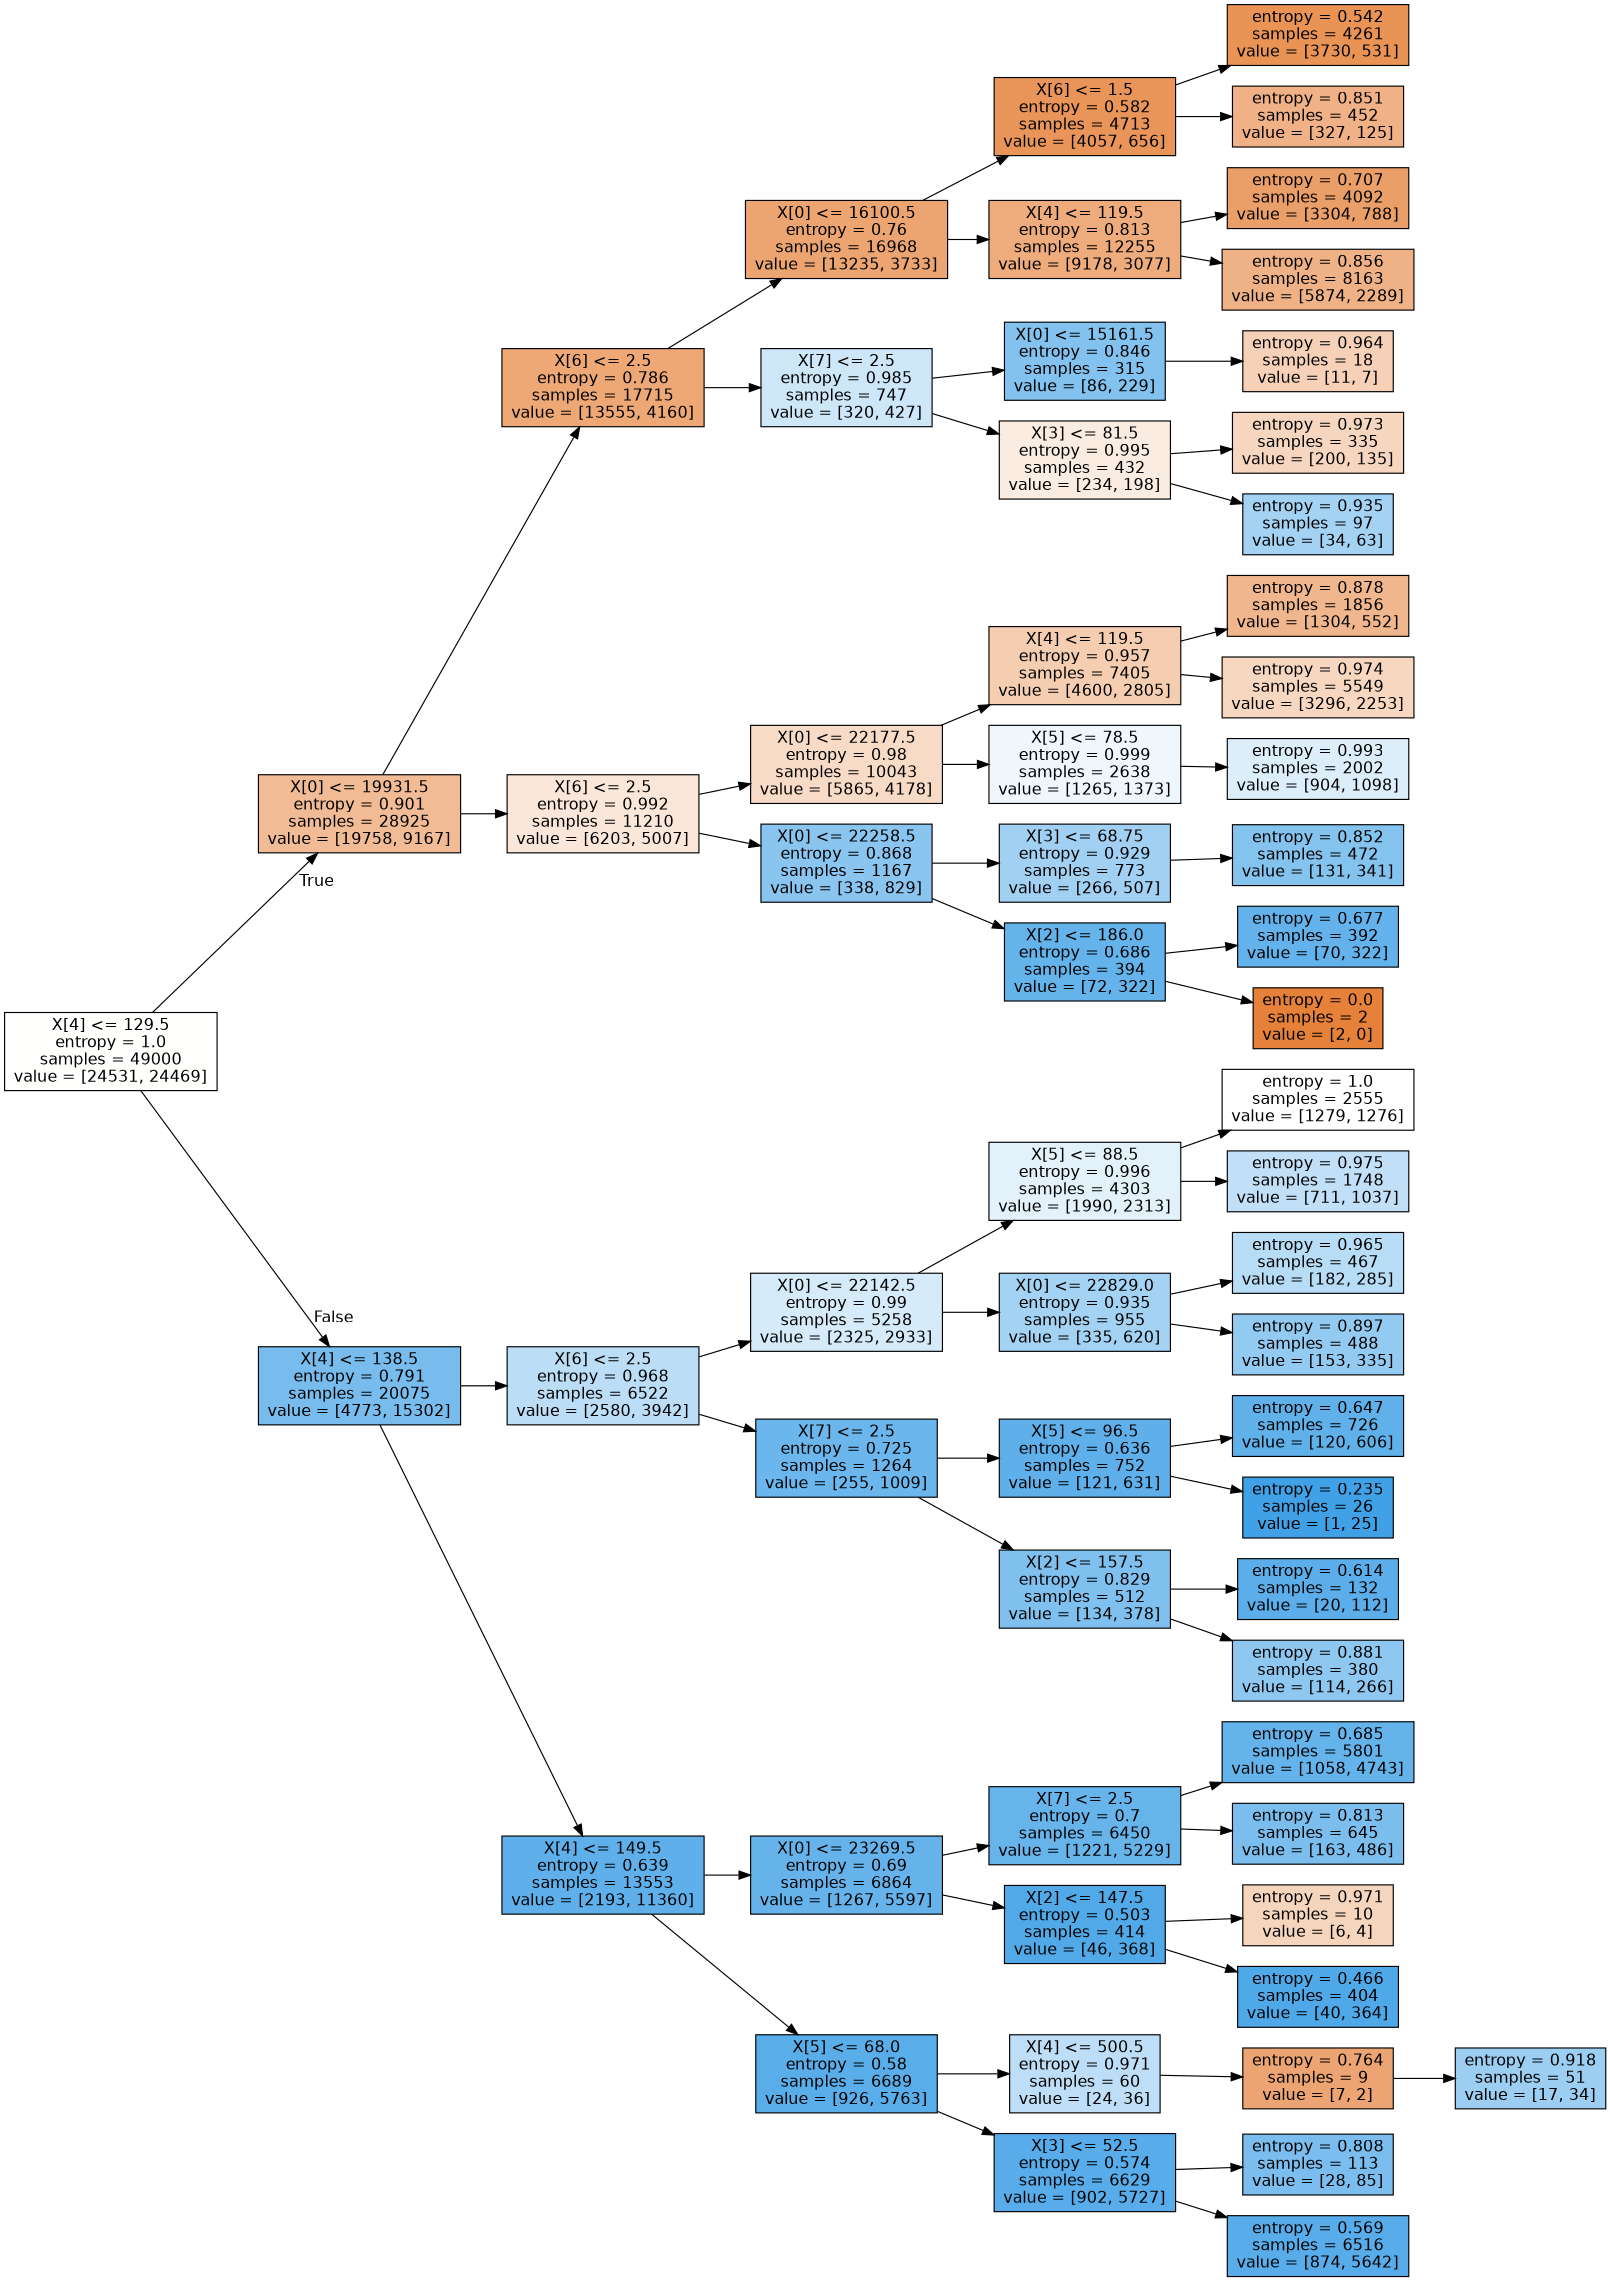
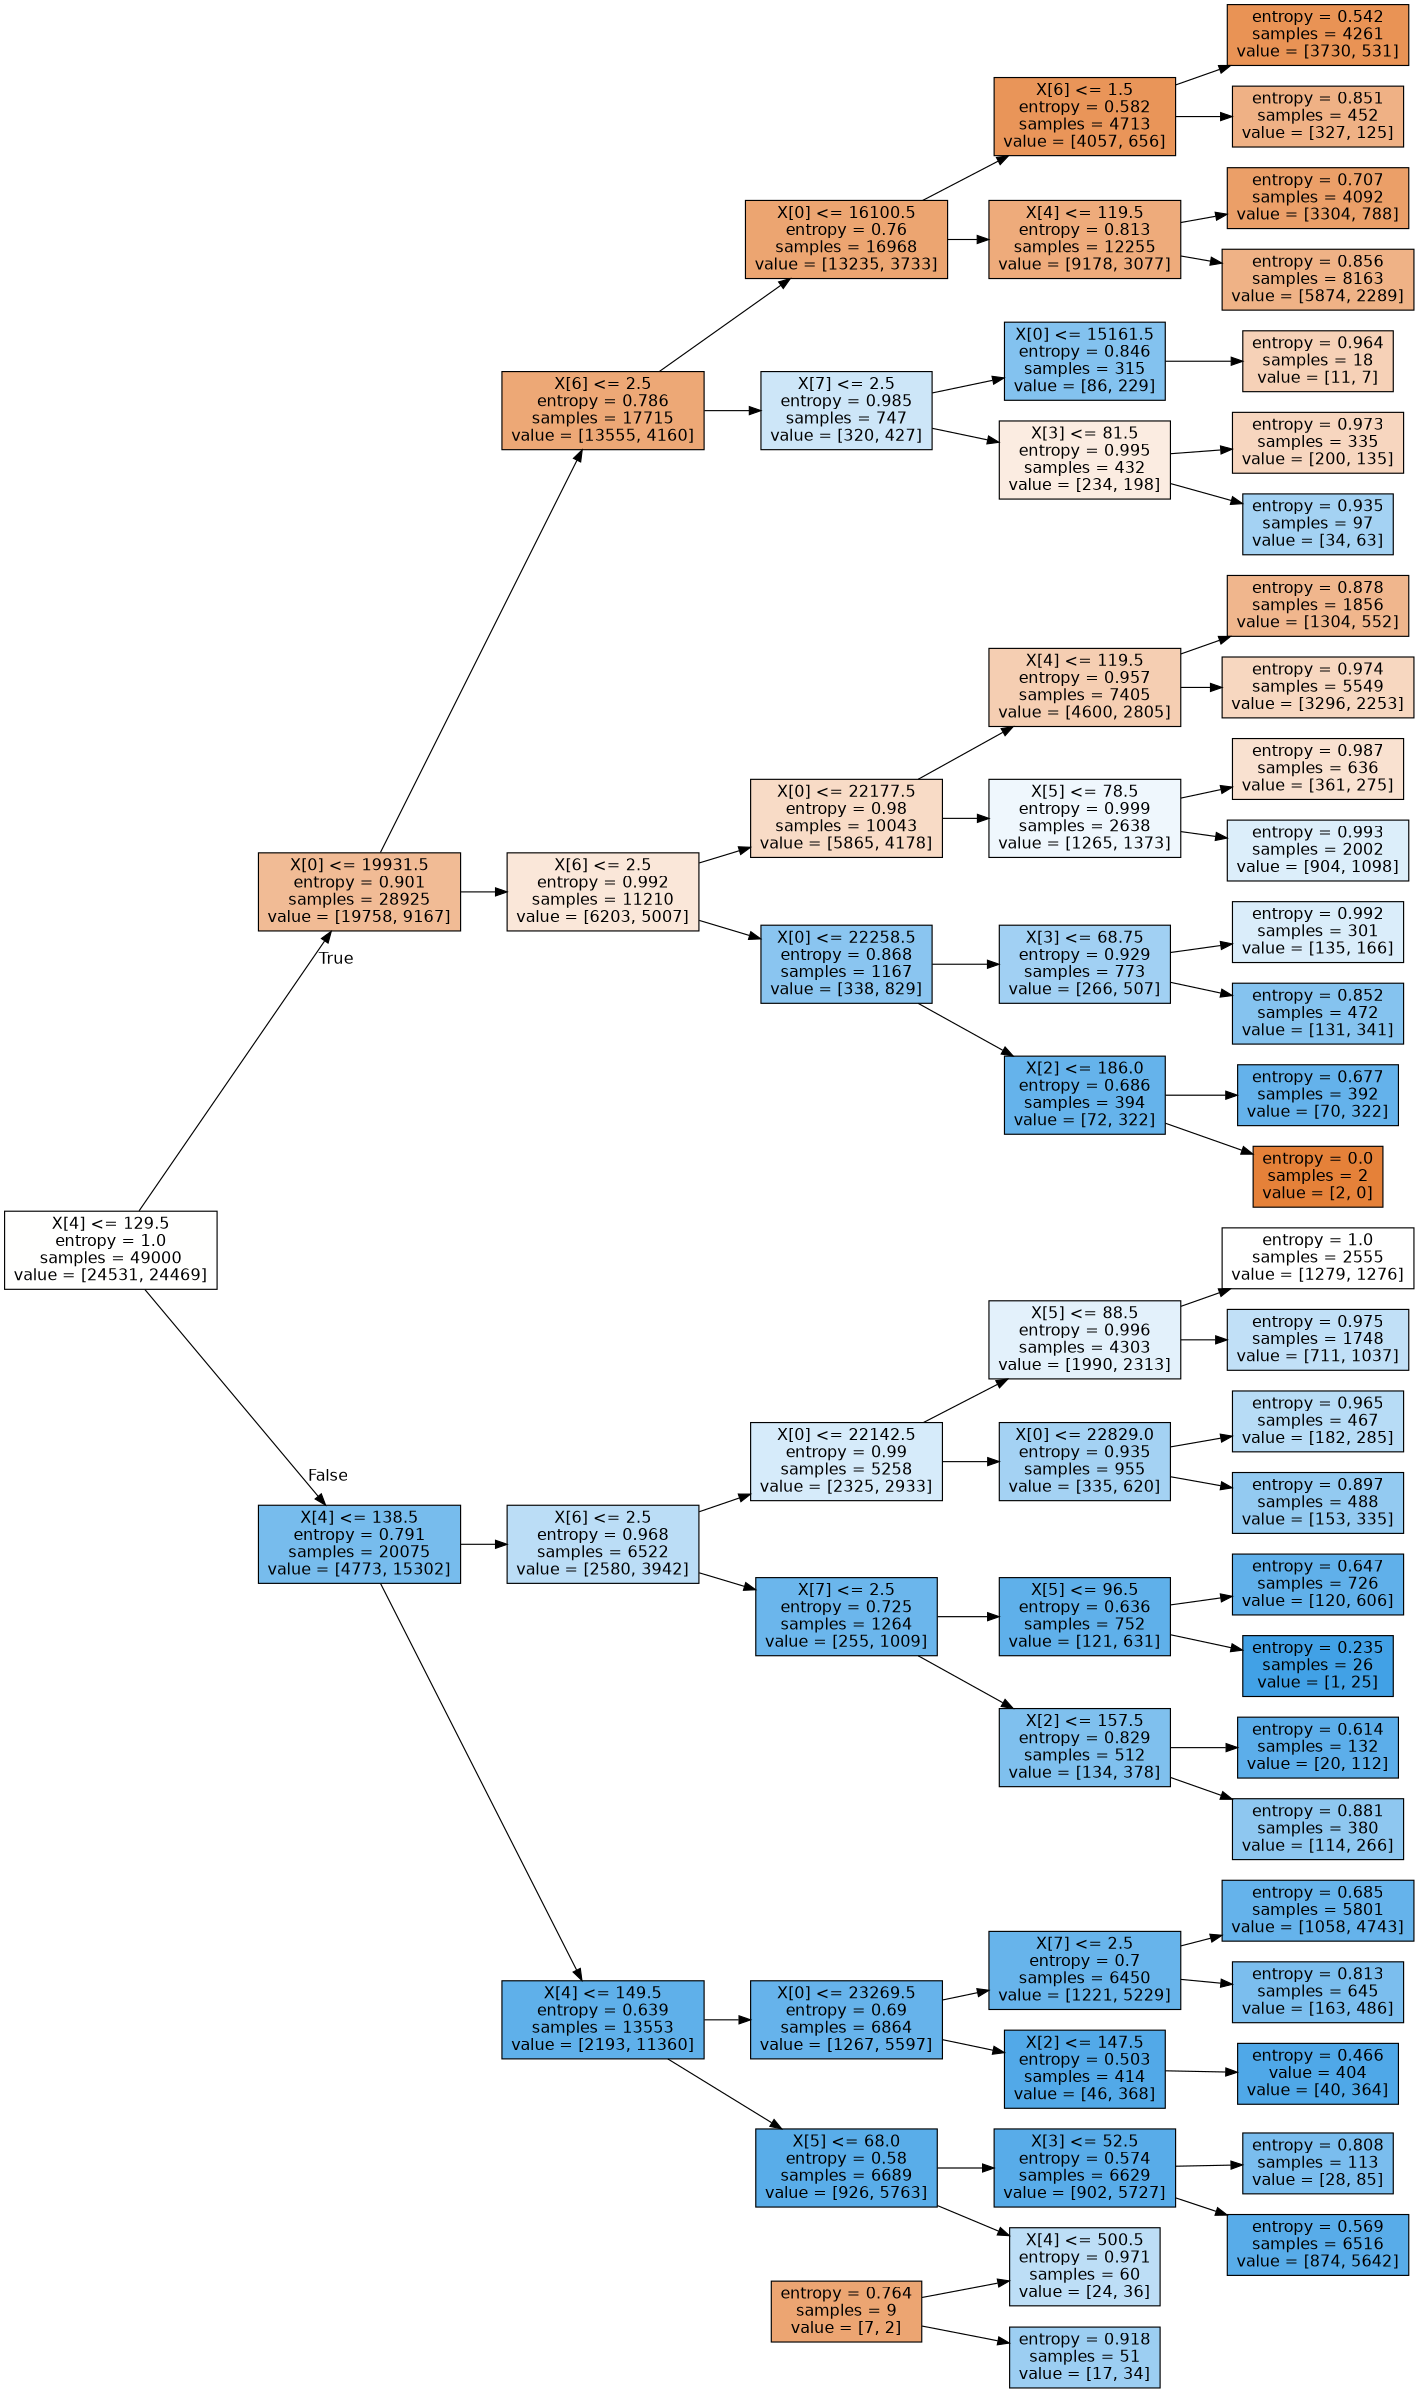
none -> (1318, 769)
none -> (1318, 932)
(1318, 1915) -> none
(1318, 1997) -> (1318, 2074)
(1196, 2076) -> (960, 2290)
